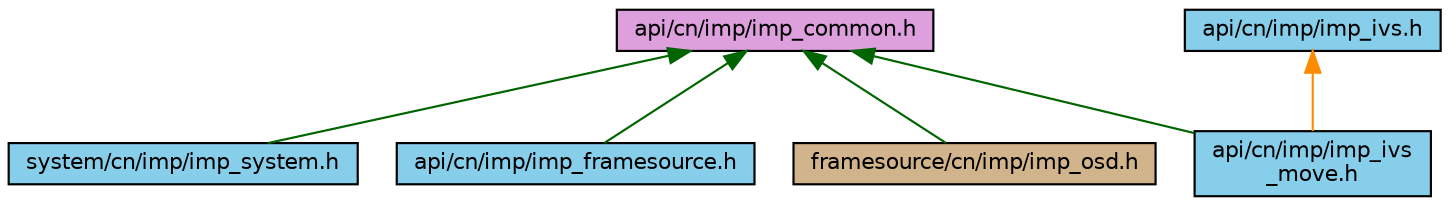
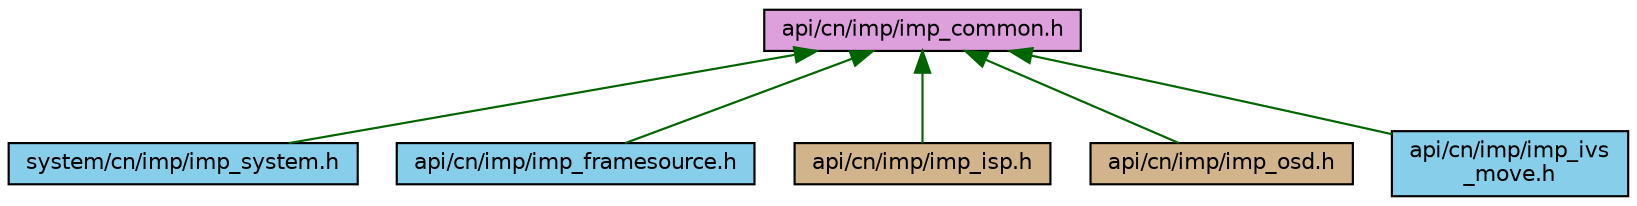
(1313, 30) -> none
none -> (923, 164)
(975, 164) -> (1222, 164)
